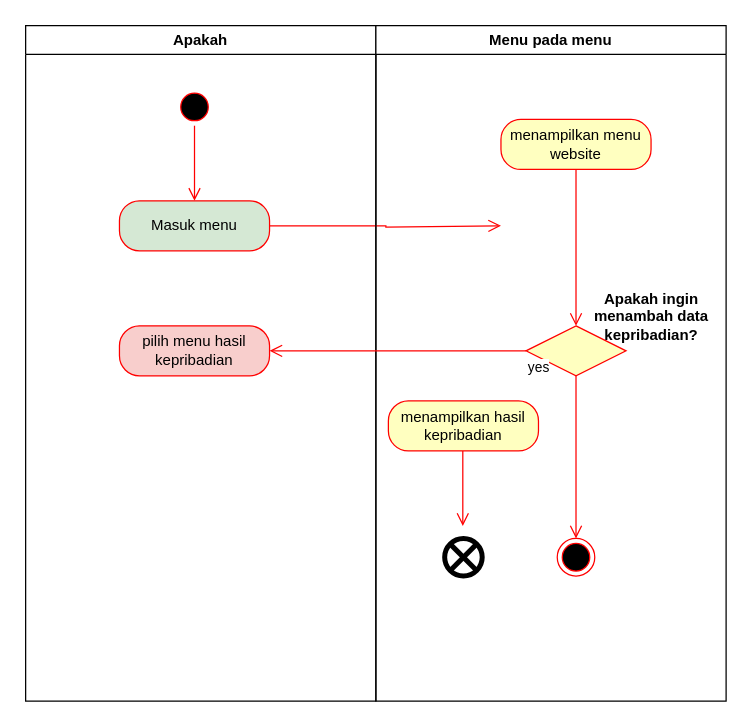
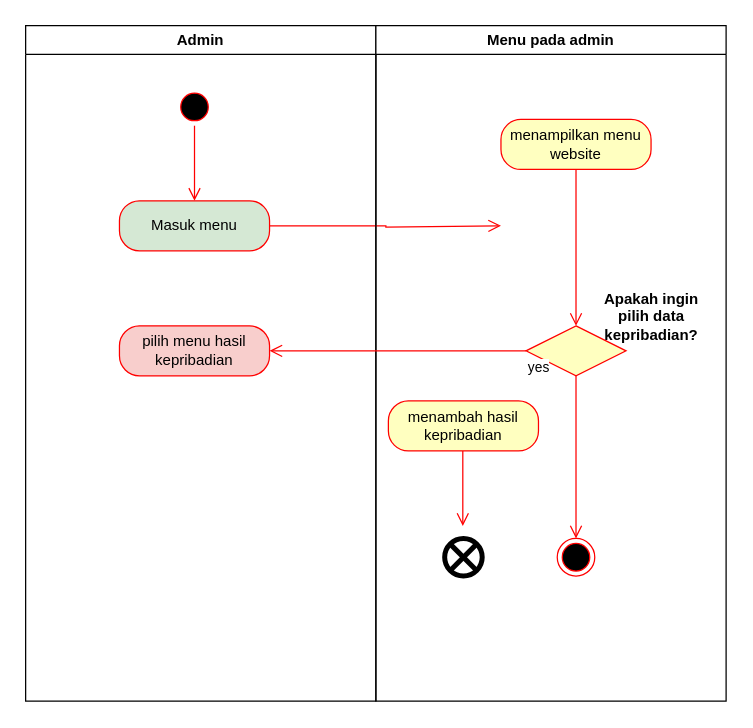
(201, 41) -> (201, 41)
(551, 41) -> (551, 41)
(651, 317) -> (651, 317)
(463, 426) -> (463, 426)
